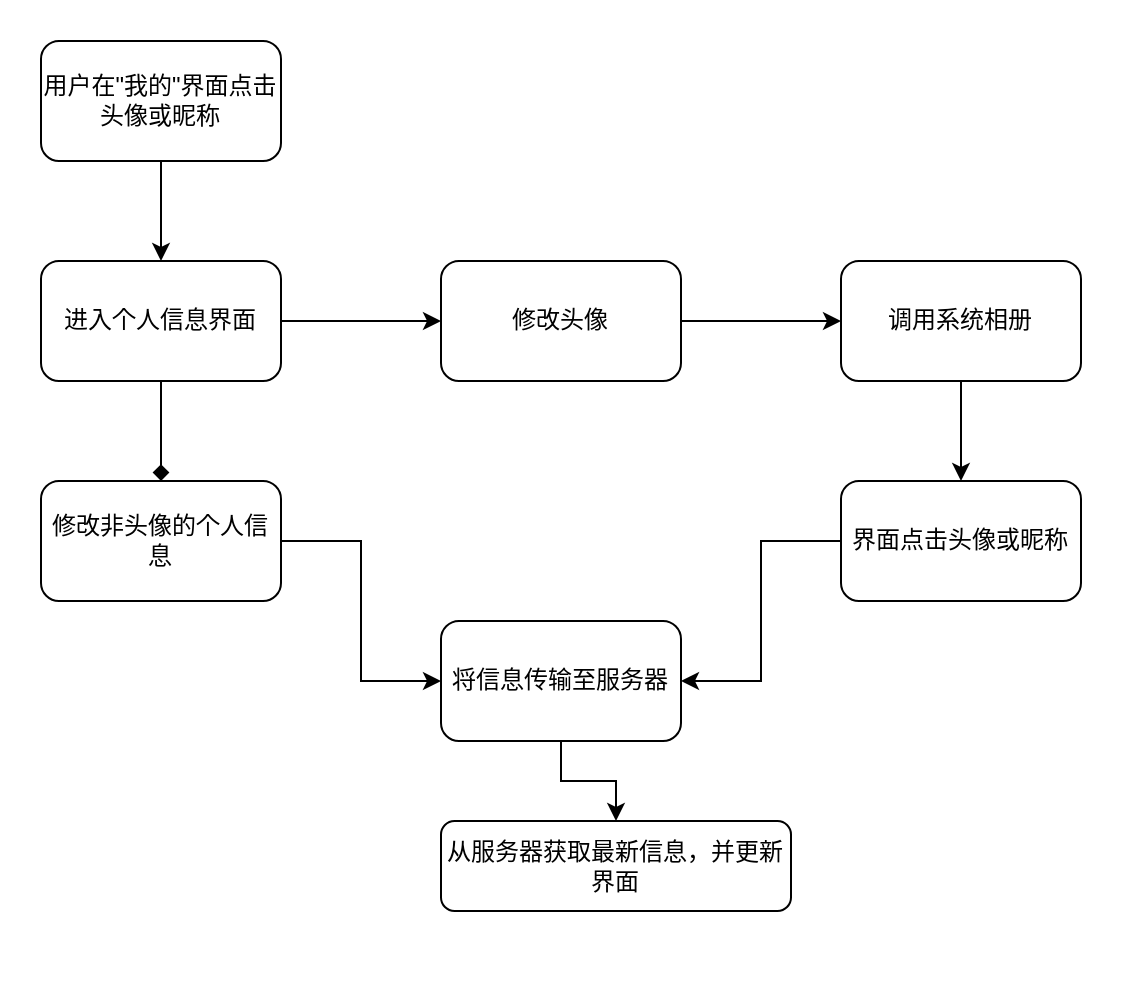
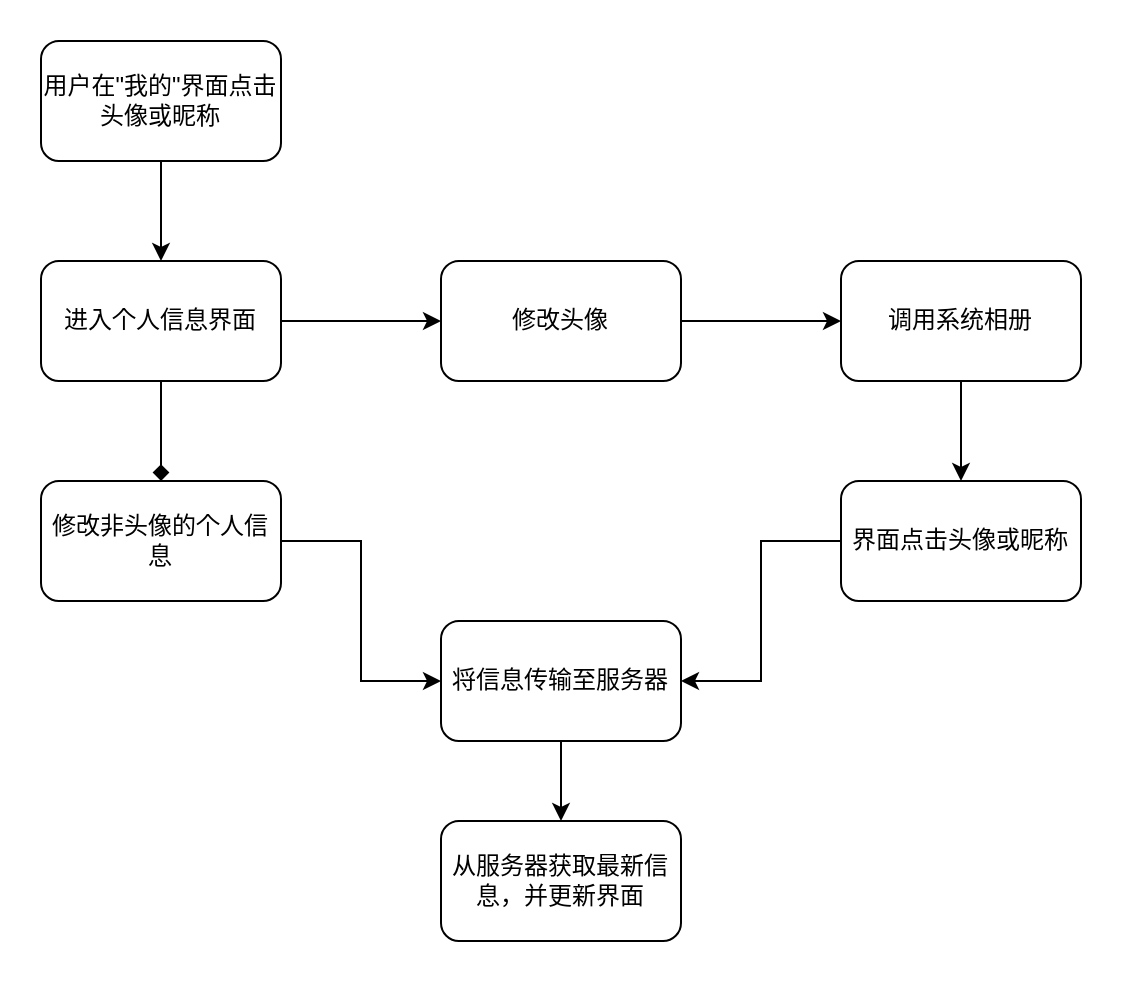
(616, 866) -> (561, 881)
